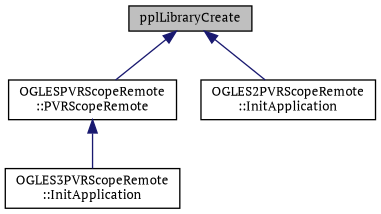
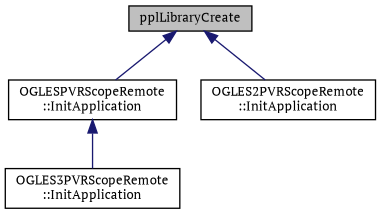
(93, 100) -> (93, 100)
